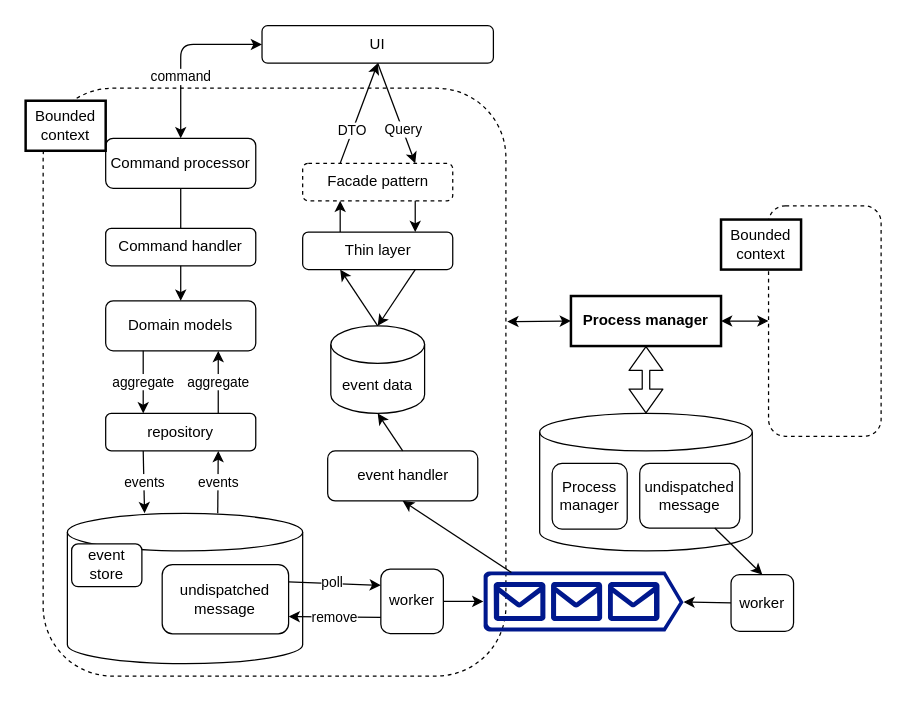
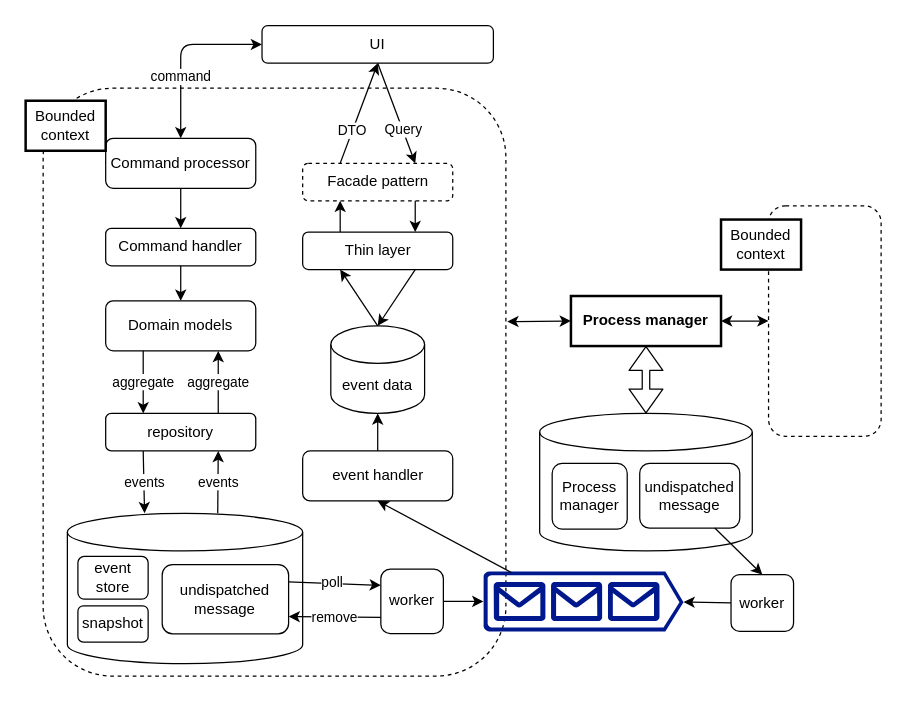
(181, 221) -> (181, 218)
(403, 476) -> (378, 476)
(107, 565) -> (113, 577)
none -> (113, 624)
